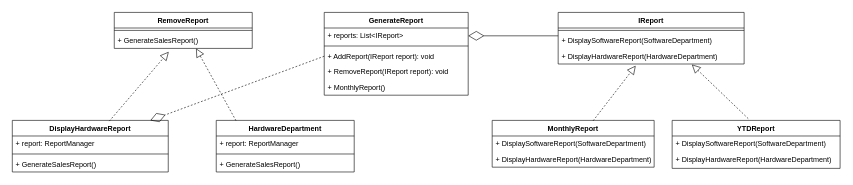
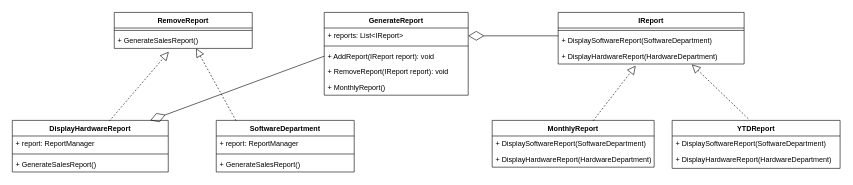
(244, 86) -> (244, 86)
(285, 128) -> (285, 128)
